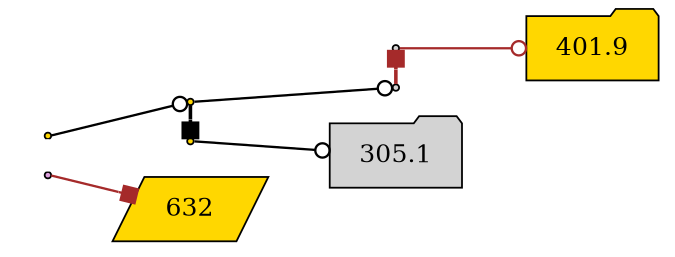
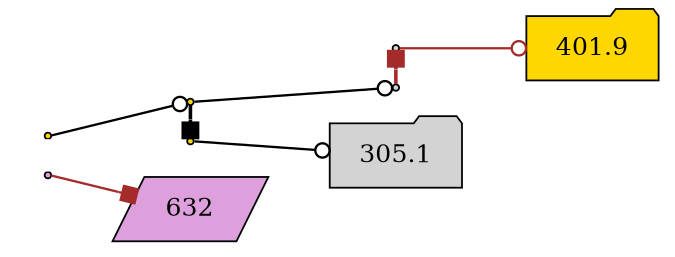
(190, 209) -> (190, 209)
